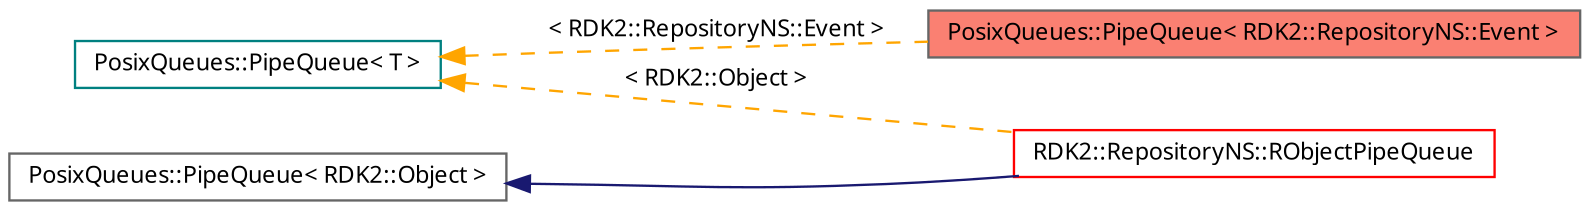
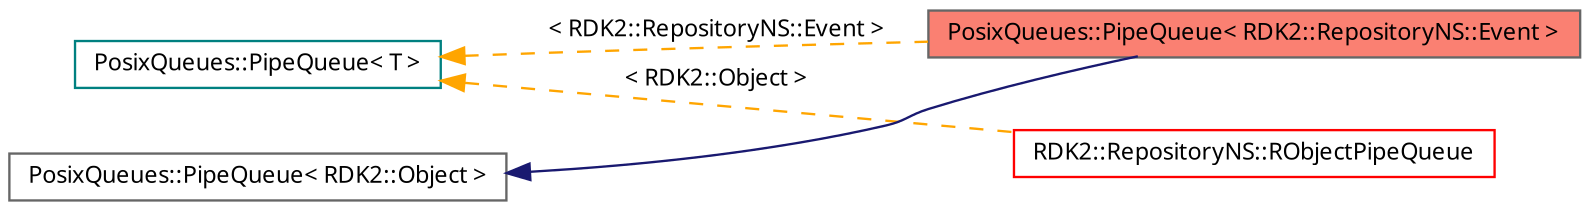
(775, 187) -> (838, 136)
